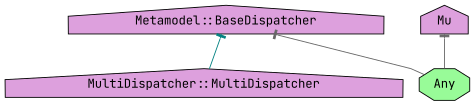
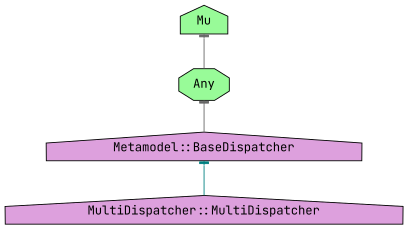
(444, 21) -> (204, 21)
(352, 54) -> (204, 118)
